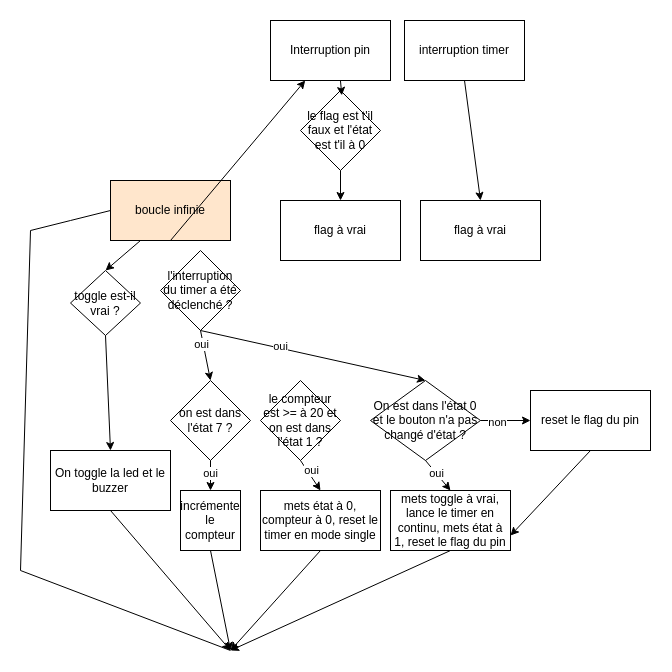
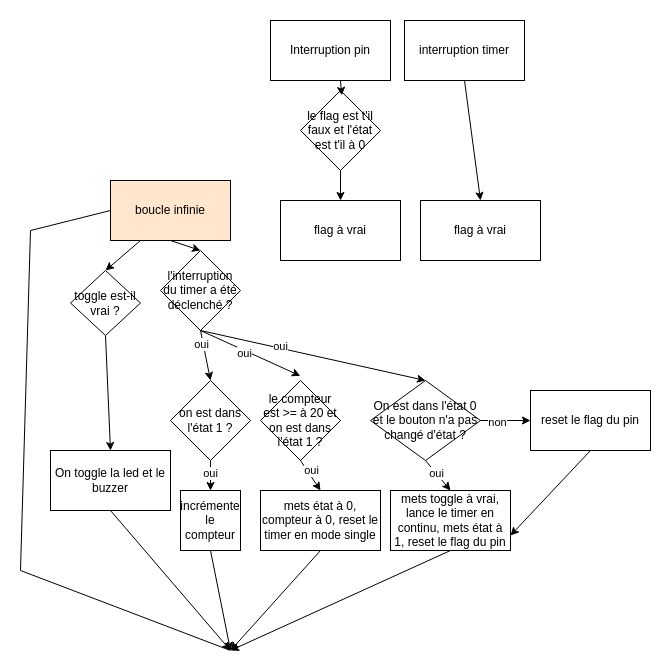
(236, 163) -> (182, 244)
none -> (249, 352)
(211, 421) -> (211, 421)
